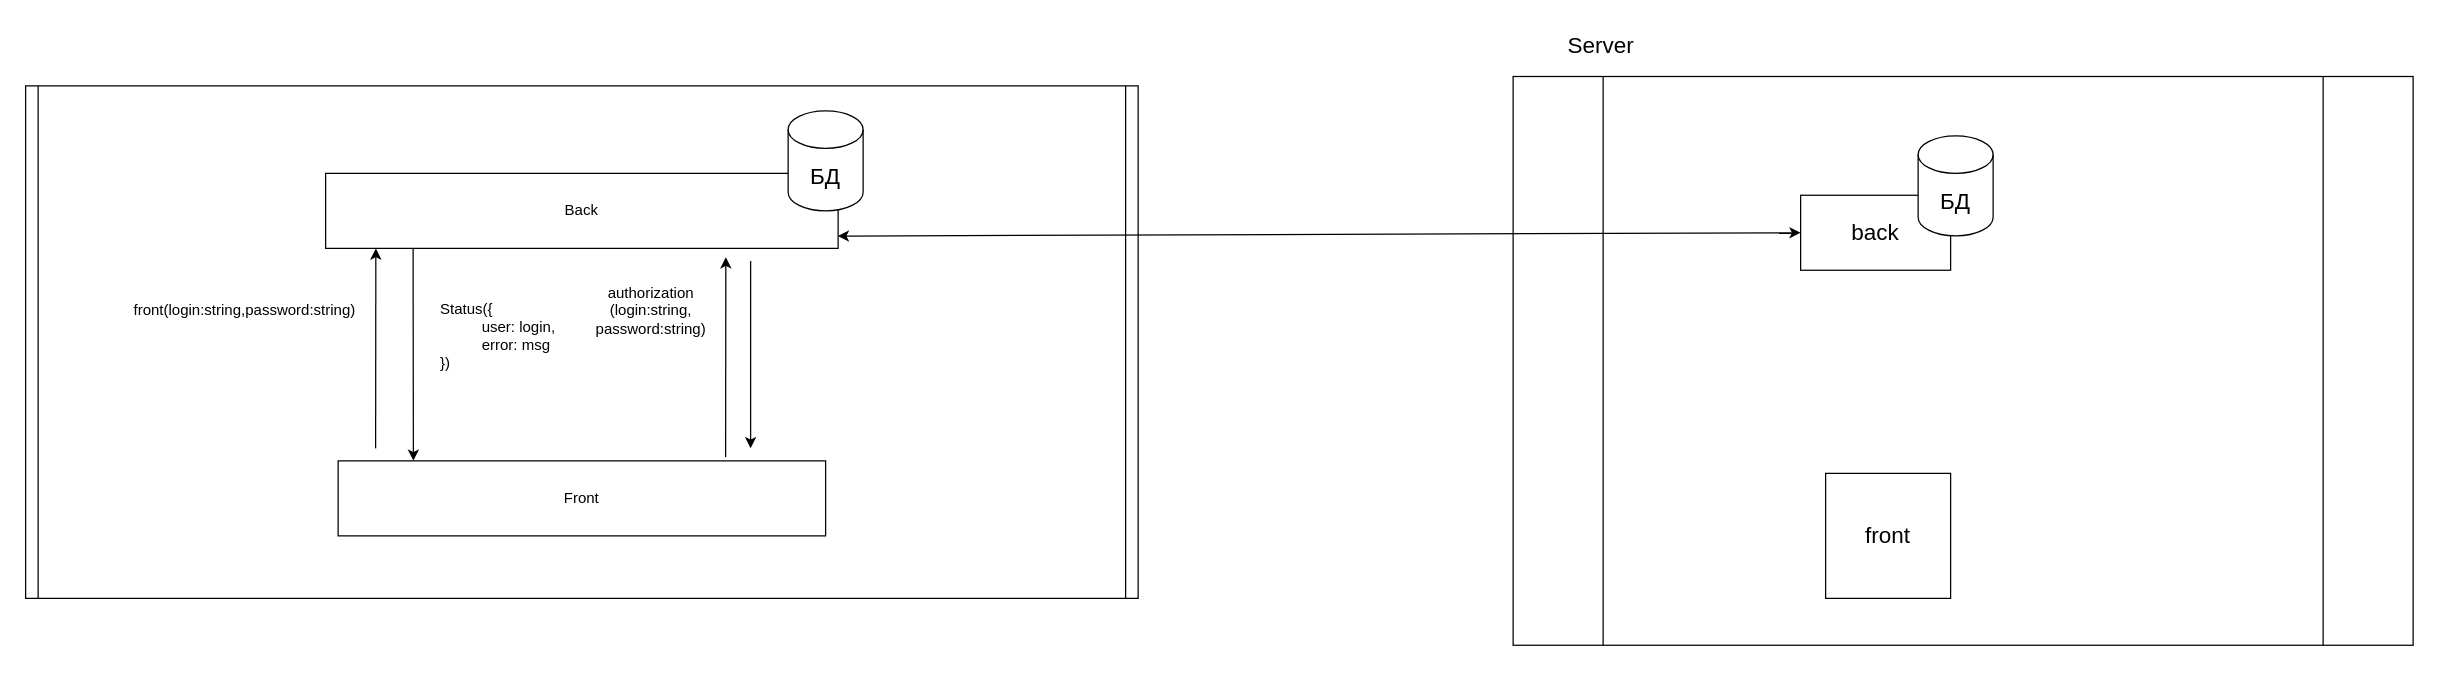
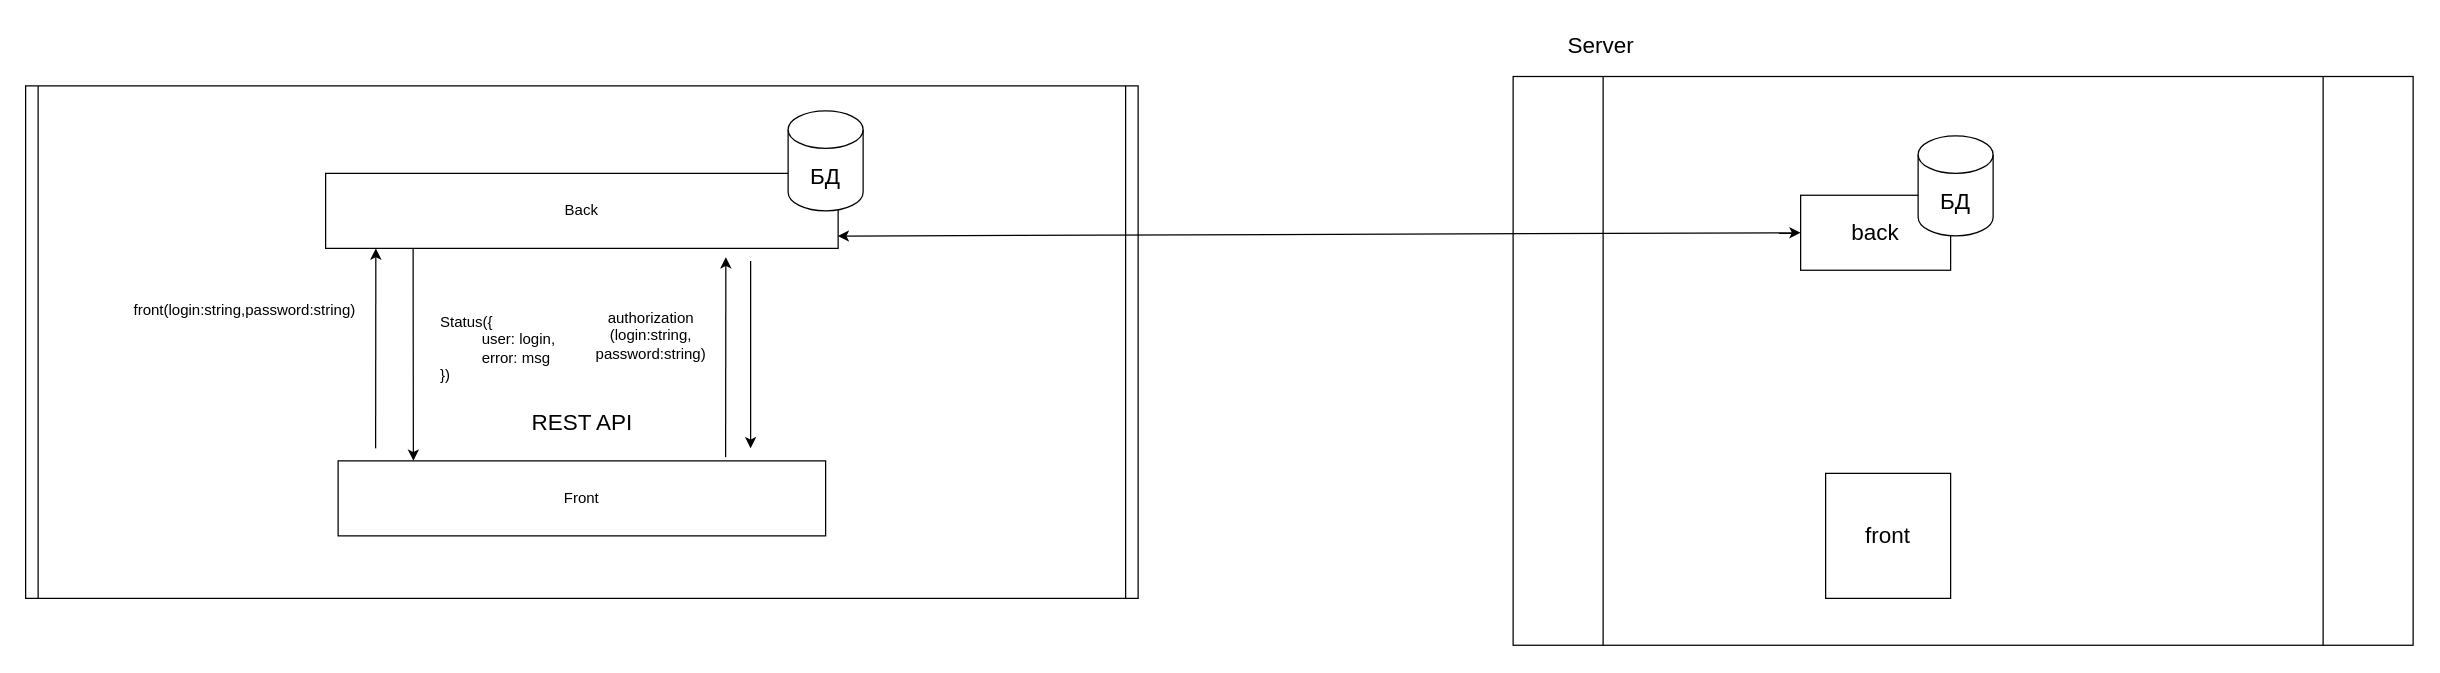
(651, 311) -> (651, 336)
(507, 336) -> (507, 348)
none -> (582, 423)
